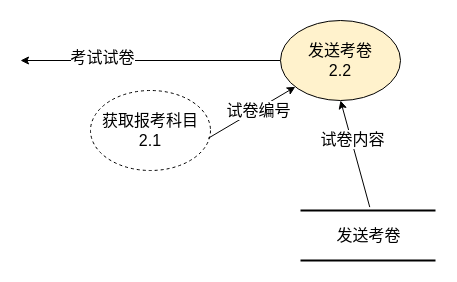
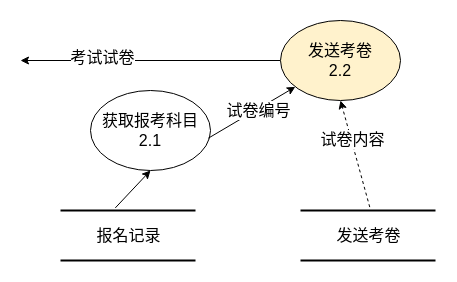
(151, 131) -> (151, 131)
(362, 177) -> (362, 177)
none -> (131, 192)
none -> (128, 236)
